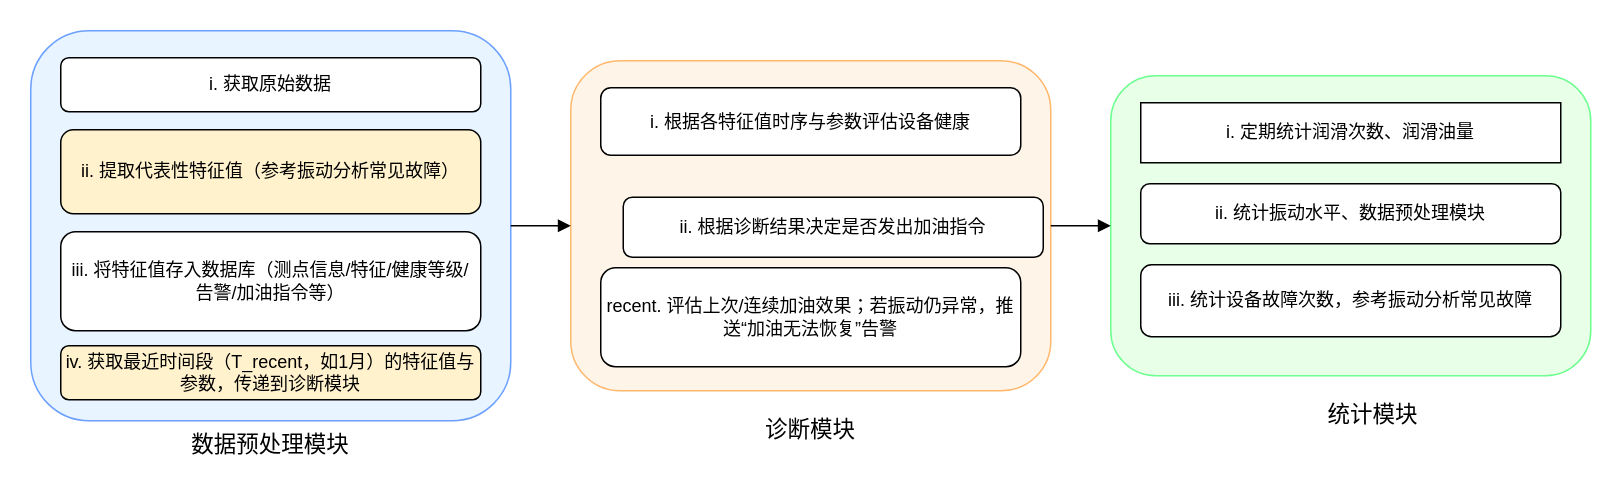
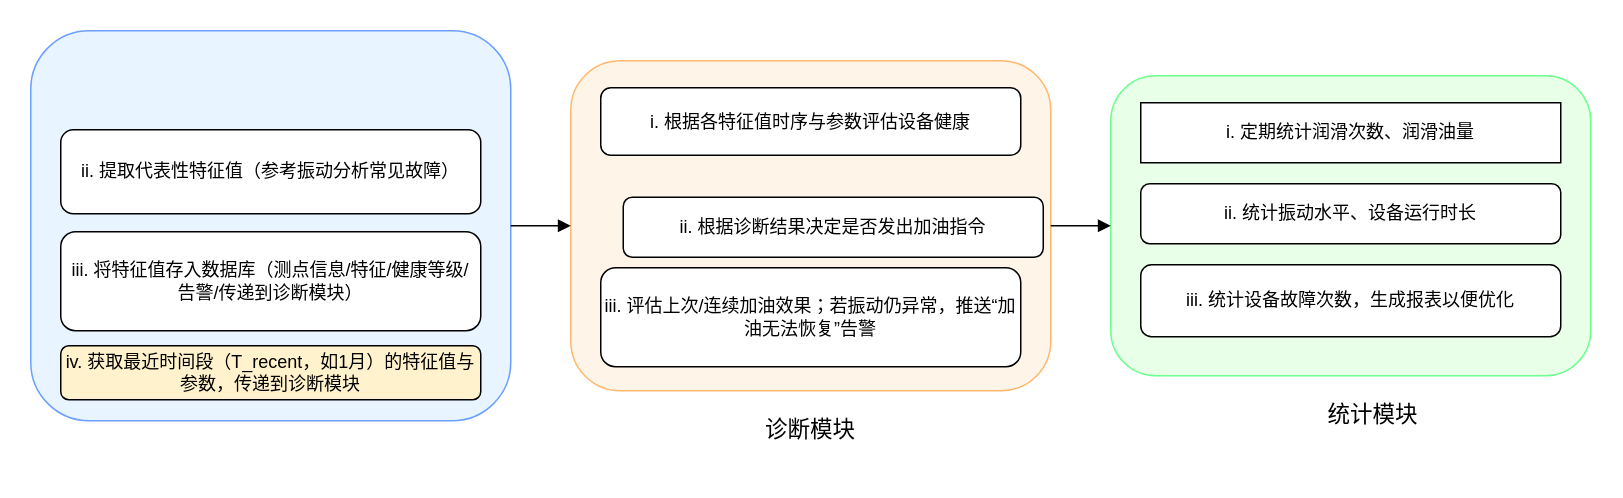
(271, 85) -> none
(271, 172) -> (271, 172)
(1351, 214) -> (1351, 214)
(271, 281) -> (271, 281)
(1351, 301) -> (1351, 301)
(811, 317) -> (811, 317)
(271, 443) -> none
